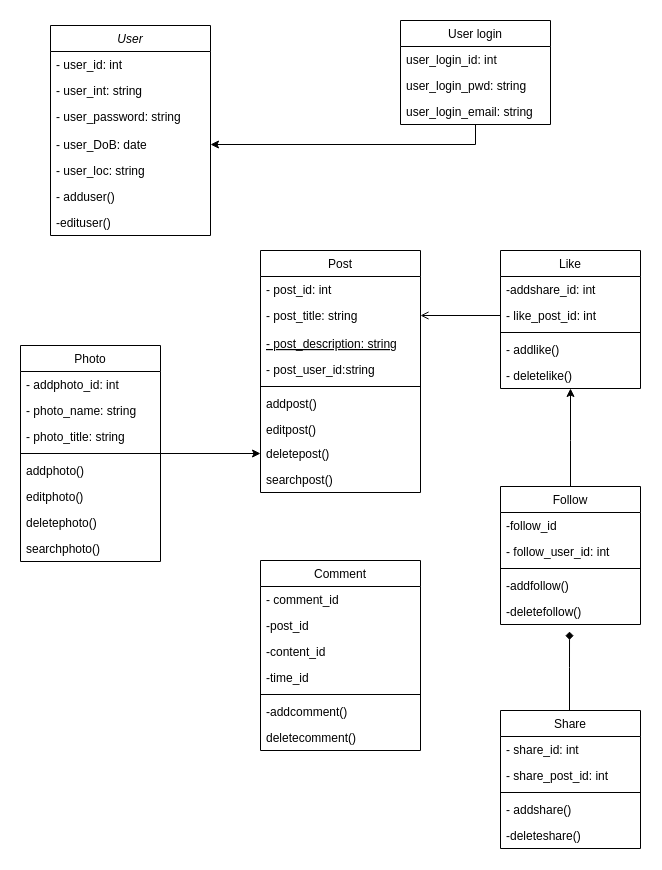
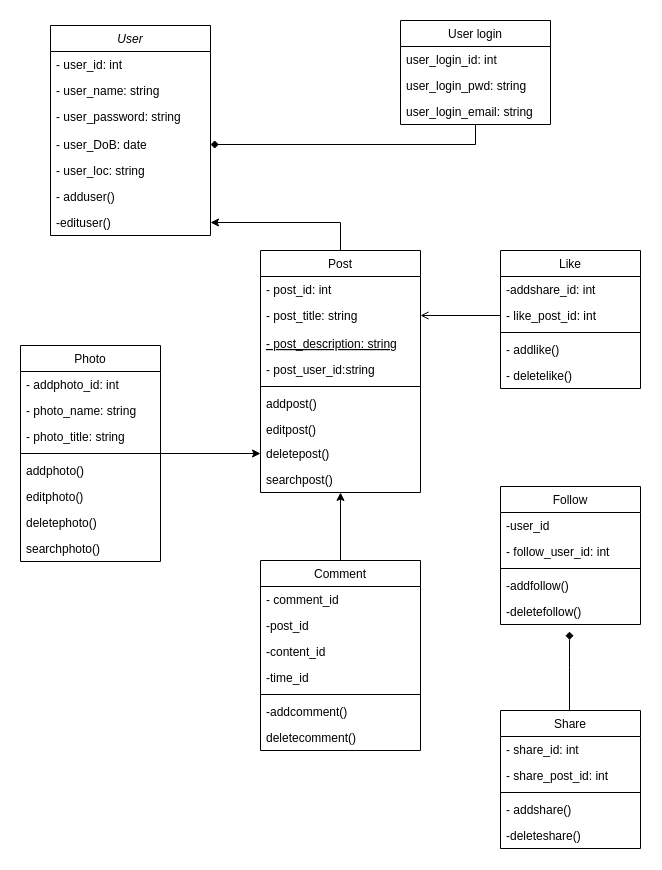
(109, 91) -> (114, 91)
(218, 145) -> (219, 145)
none -> (293, 223)
(571, 441) -> none
(535, 526) -> (531, 526)
none -> (341, 530)
